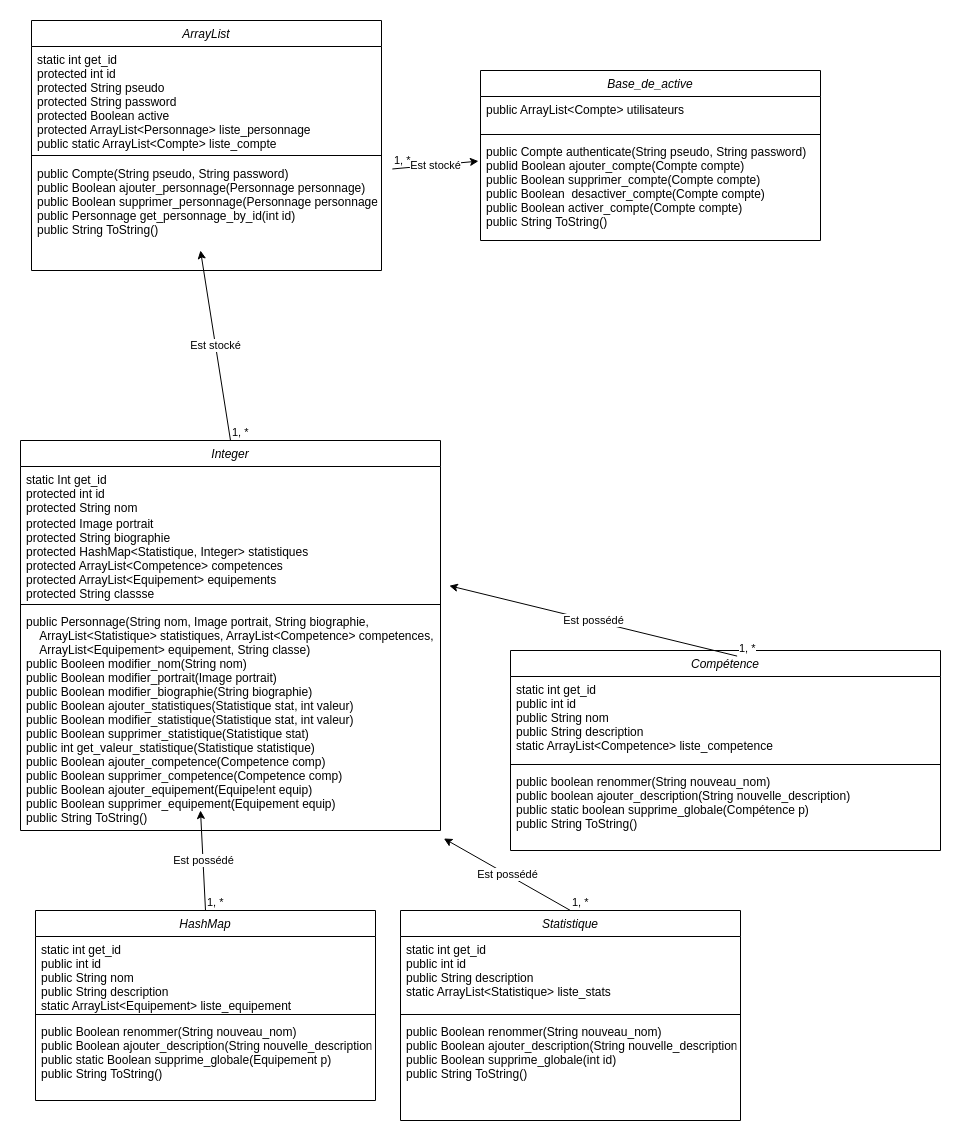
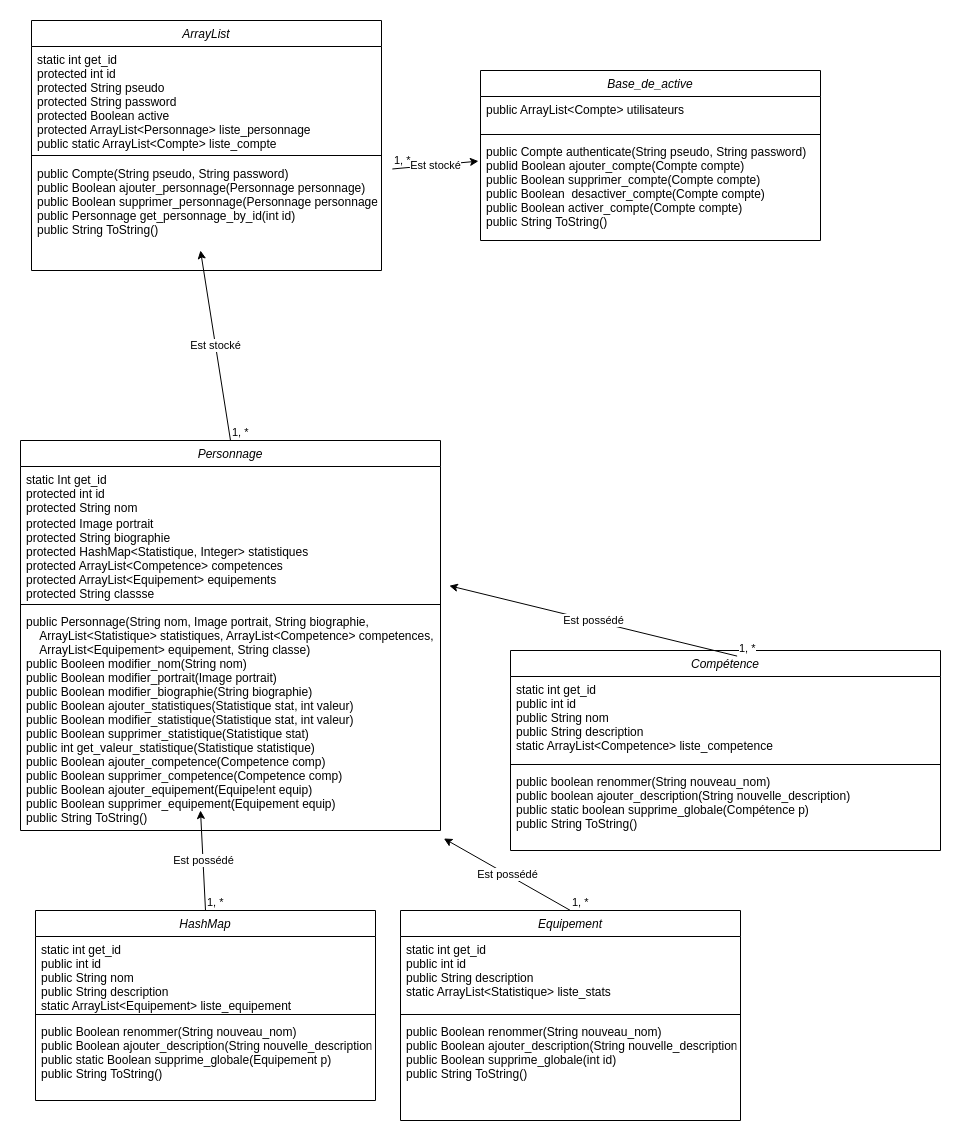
(230, 454) -> (230, 454)
(570, 924) -> (570, 924)
